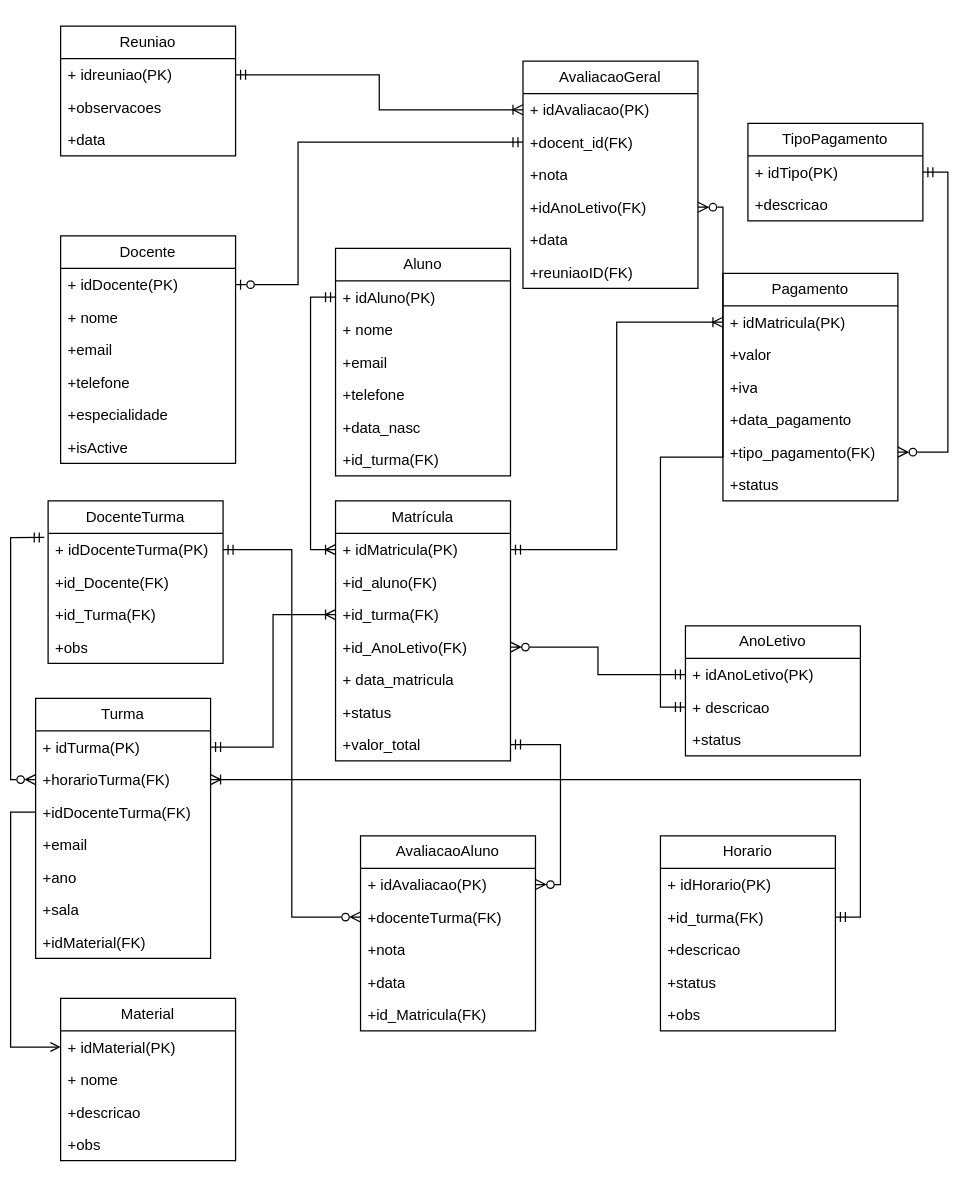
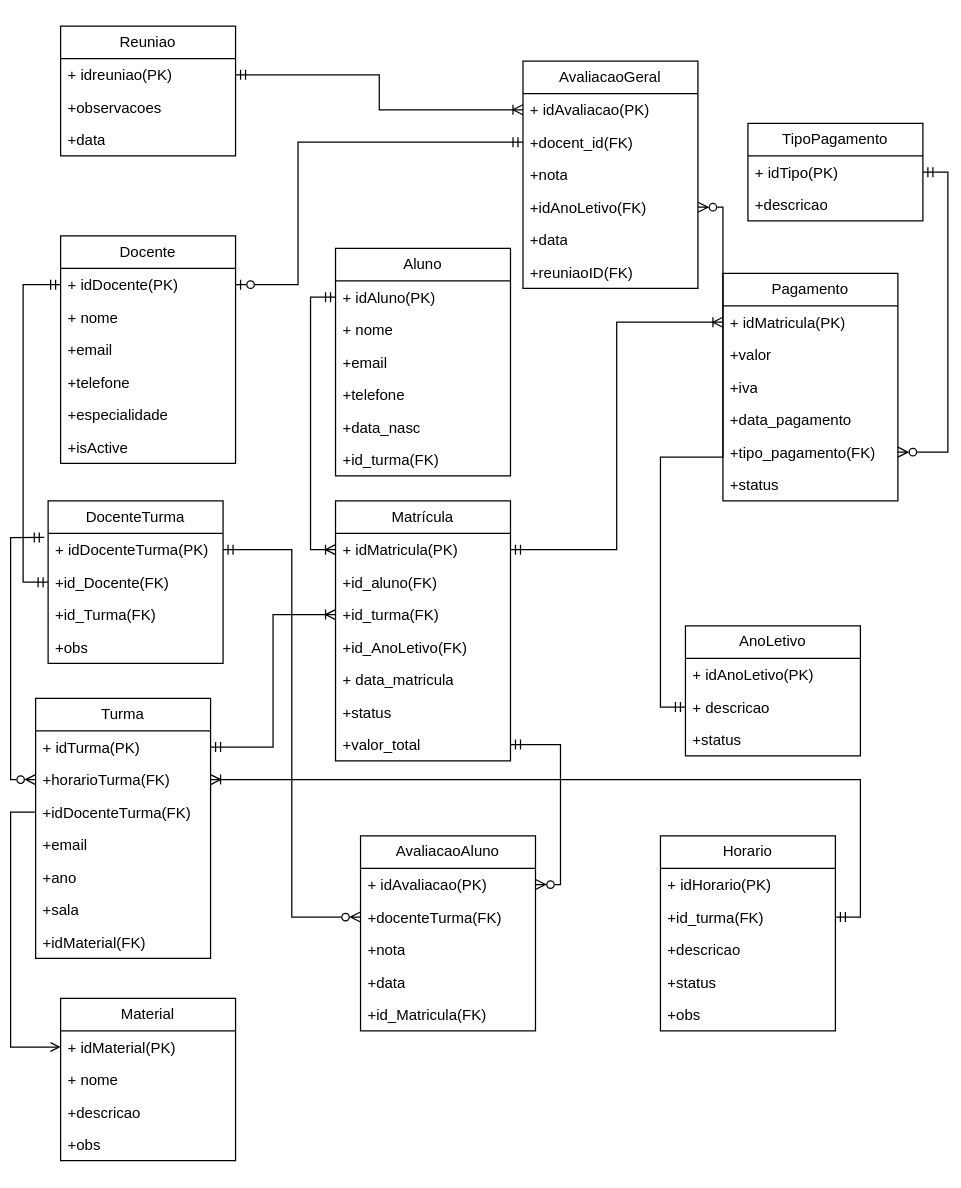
none -> (23, 427)
(598, 670) -> none
